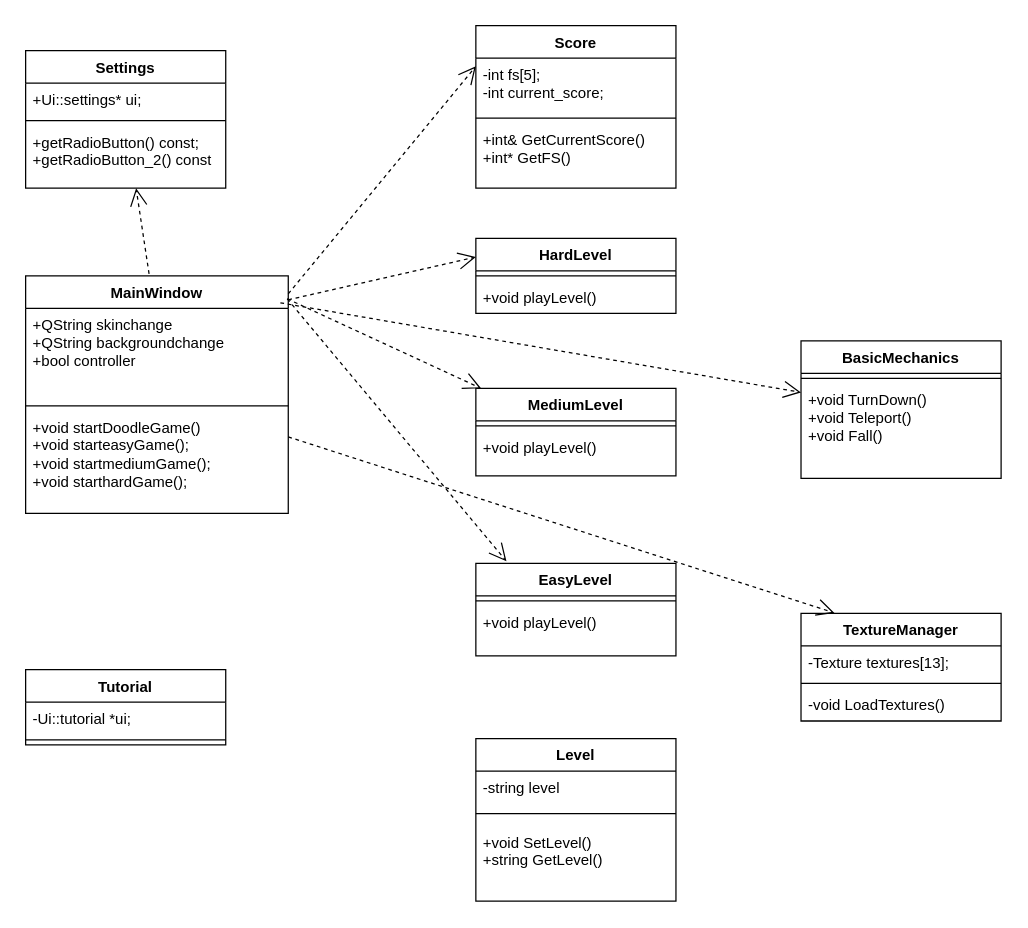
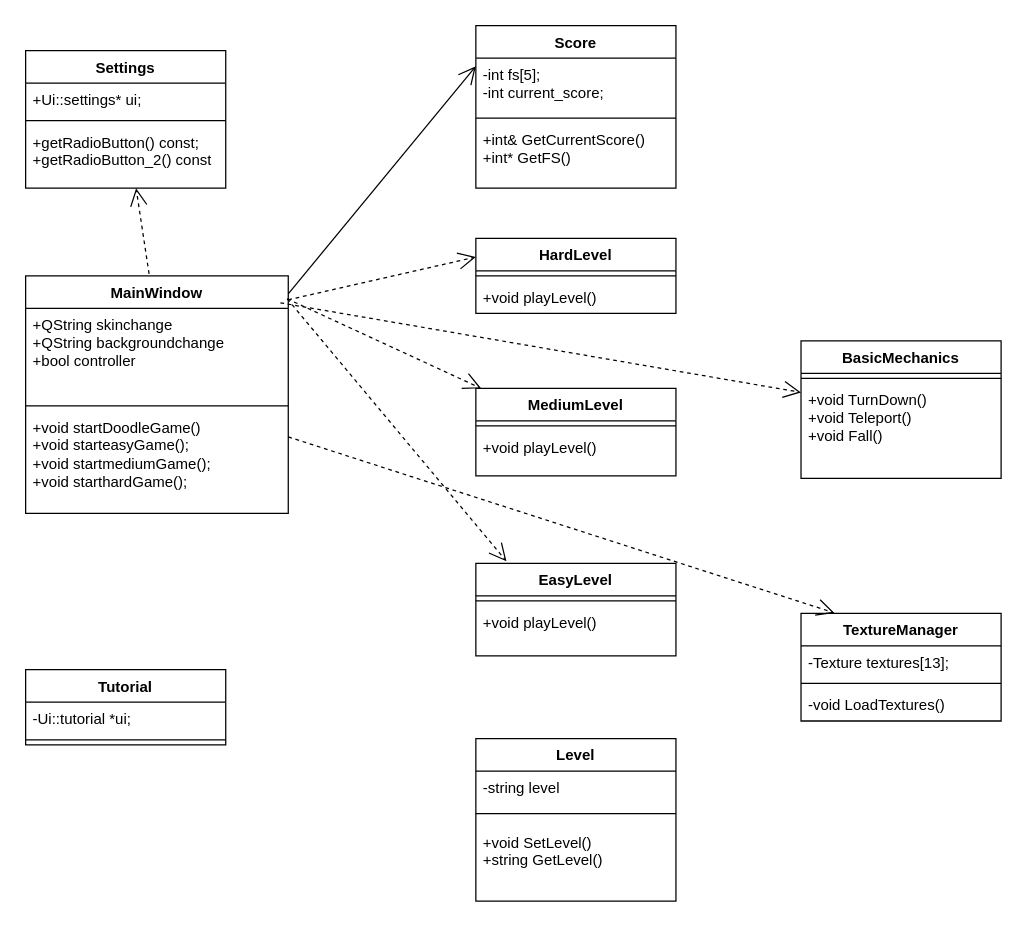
(381, 181) -> (381, 181)
